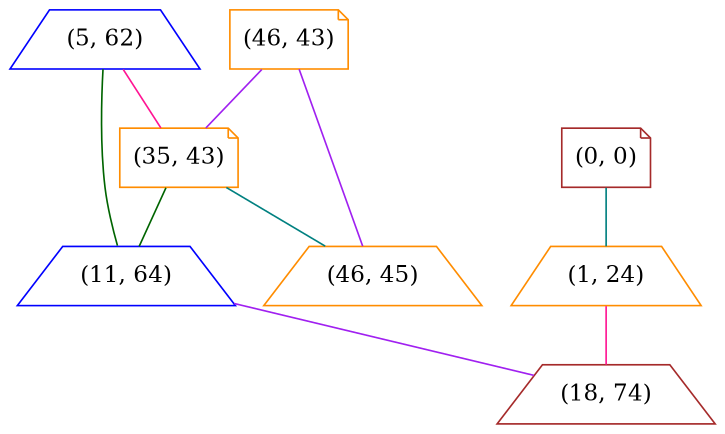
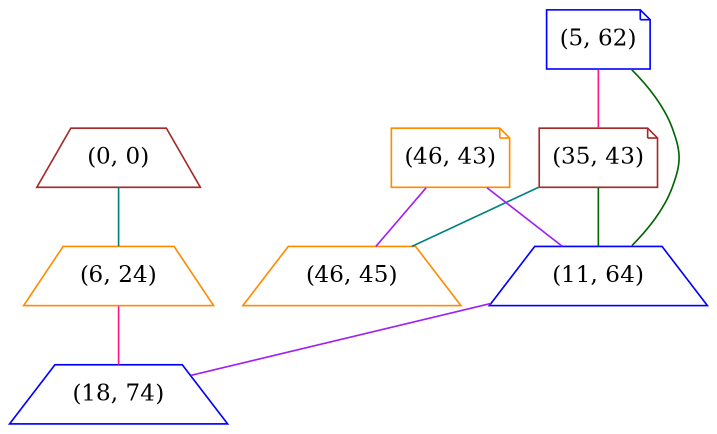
(105, 39) -> (598, 39)
(234, 99) -> (525, 217)
(179, 158) -> (598, 158)
(606, 158) -> (119, 158)
(606, 276) -> (119, 276)
(606, 394) -> (119, 394)
